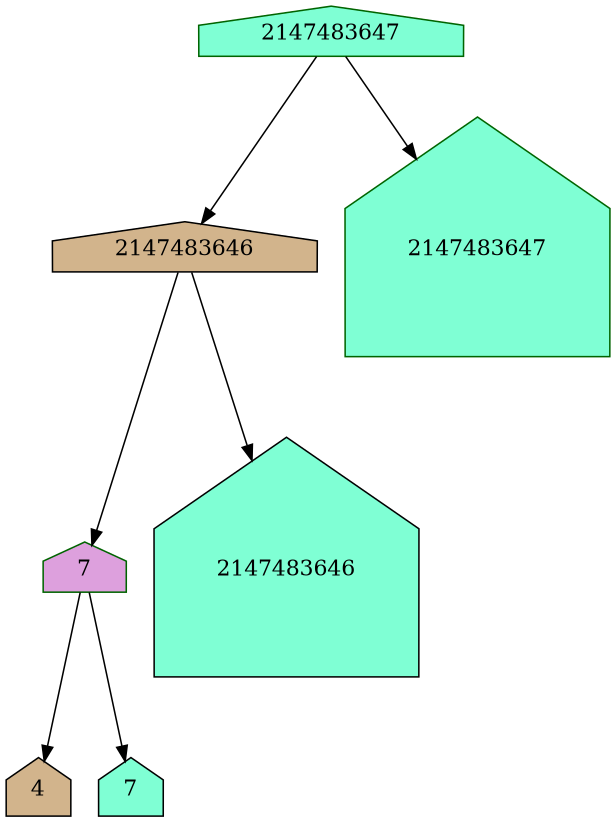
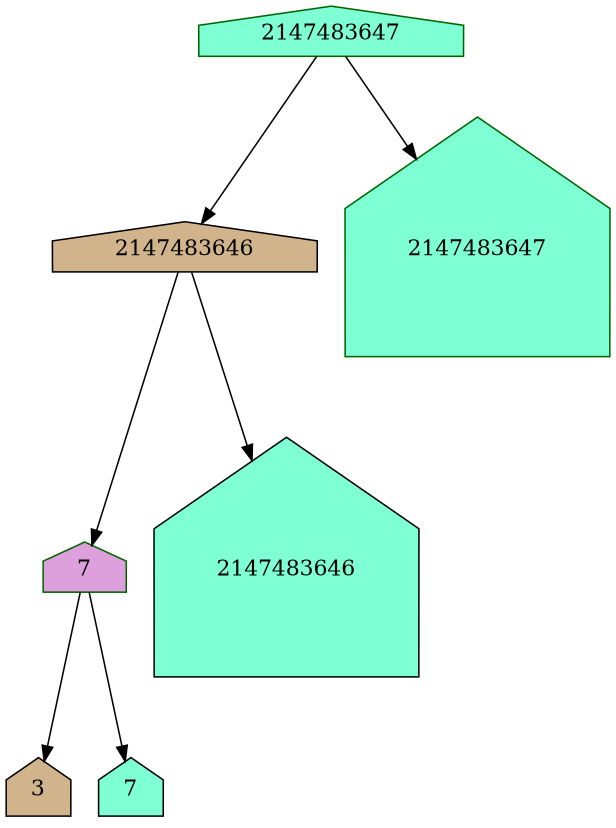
(39, 790) -> (39, 790)
